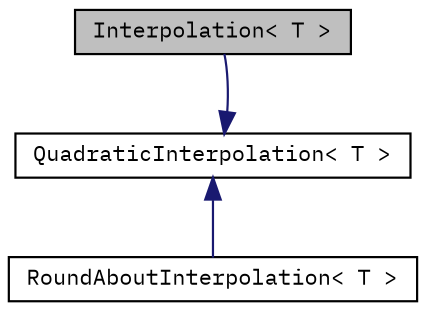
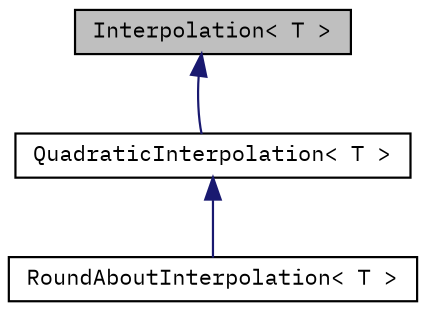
(228, 83) -> (198, 105)
